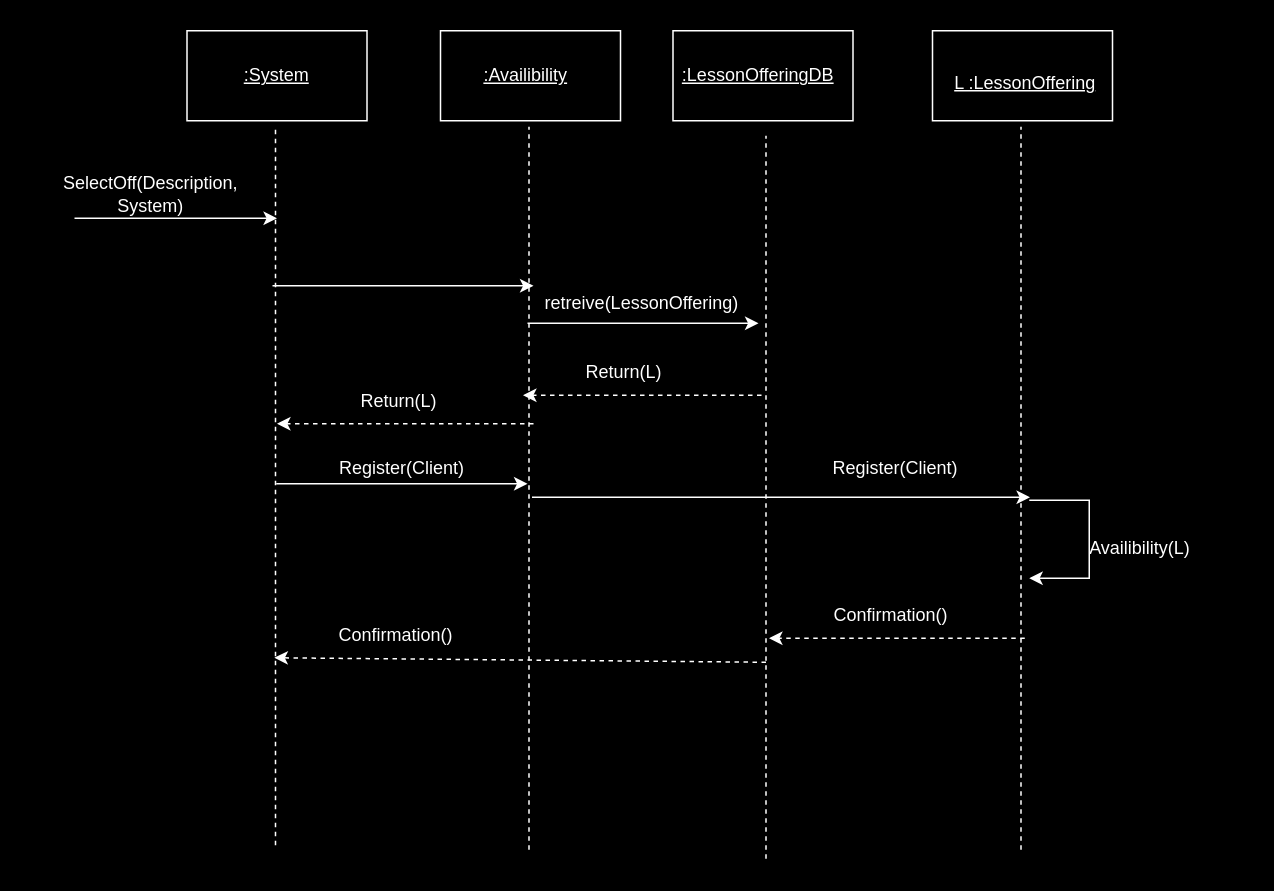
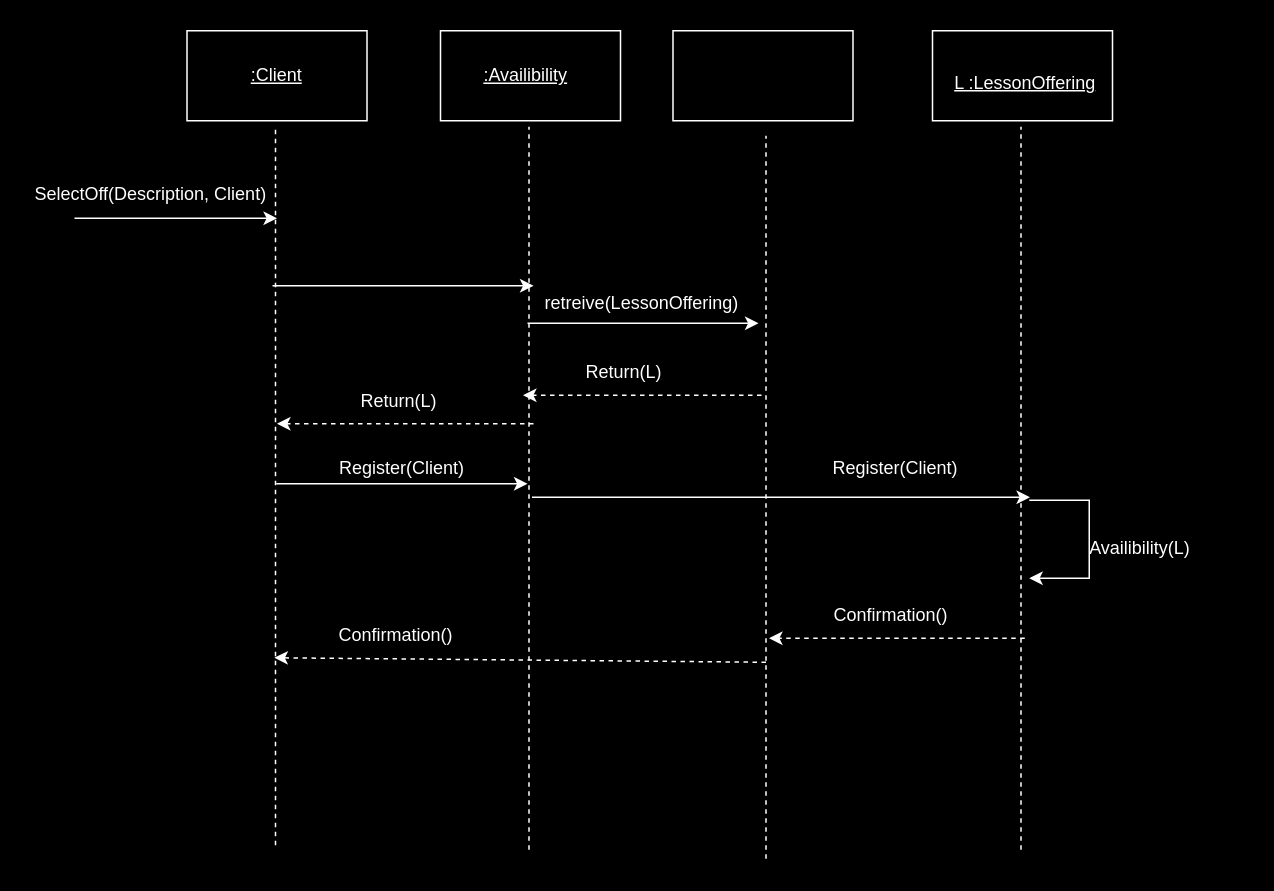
(277, 76) -> (277, 76)
(758, 76) -> none
(151, 194) -> (151, 194)
(172, 194) -> (172, 194)
